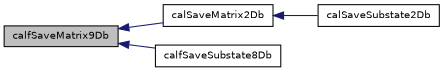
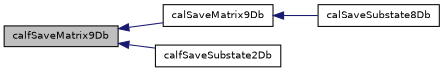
(218, 16) -> (218, 16)
(379, 16) -> (379, 16)
(218, 56) -> (218, 56)
